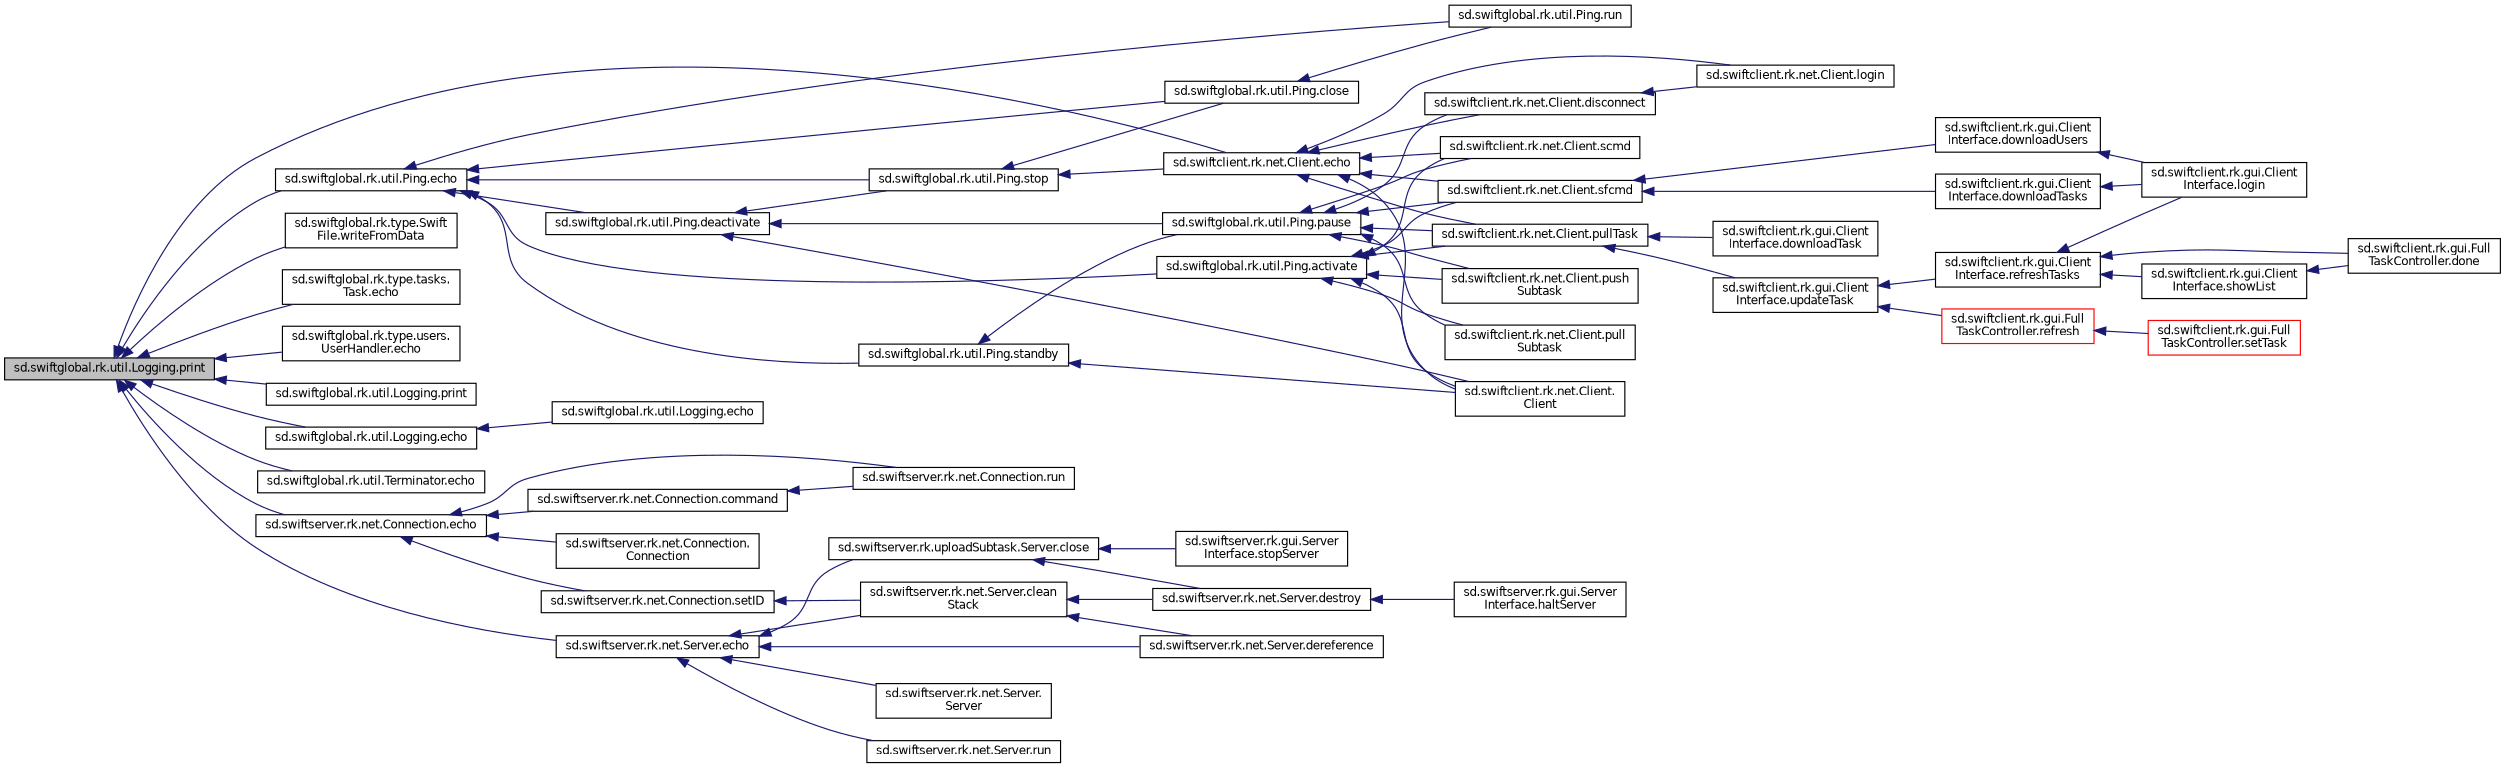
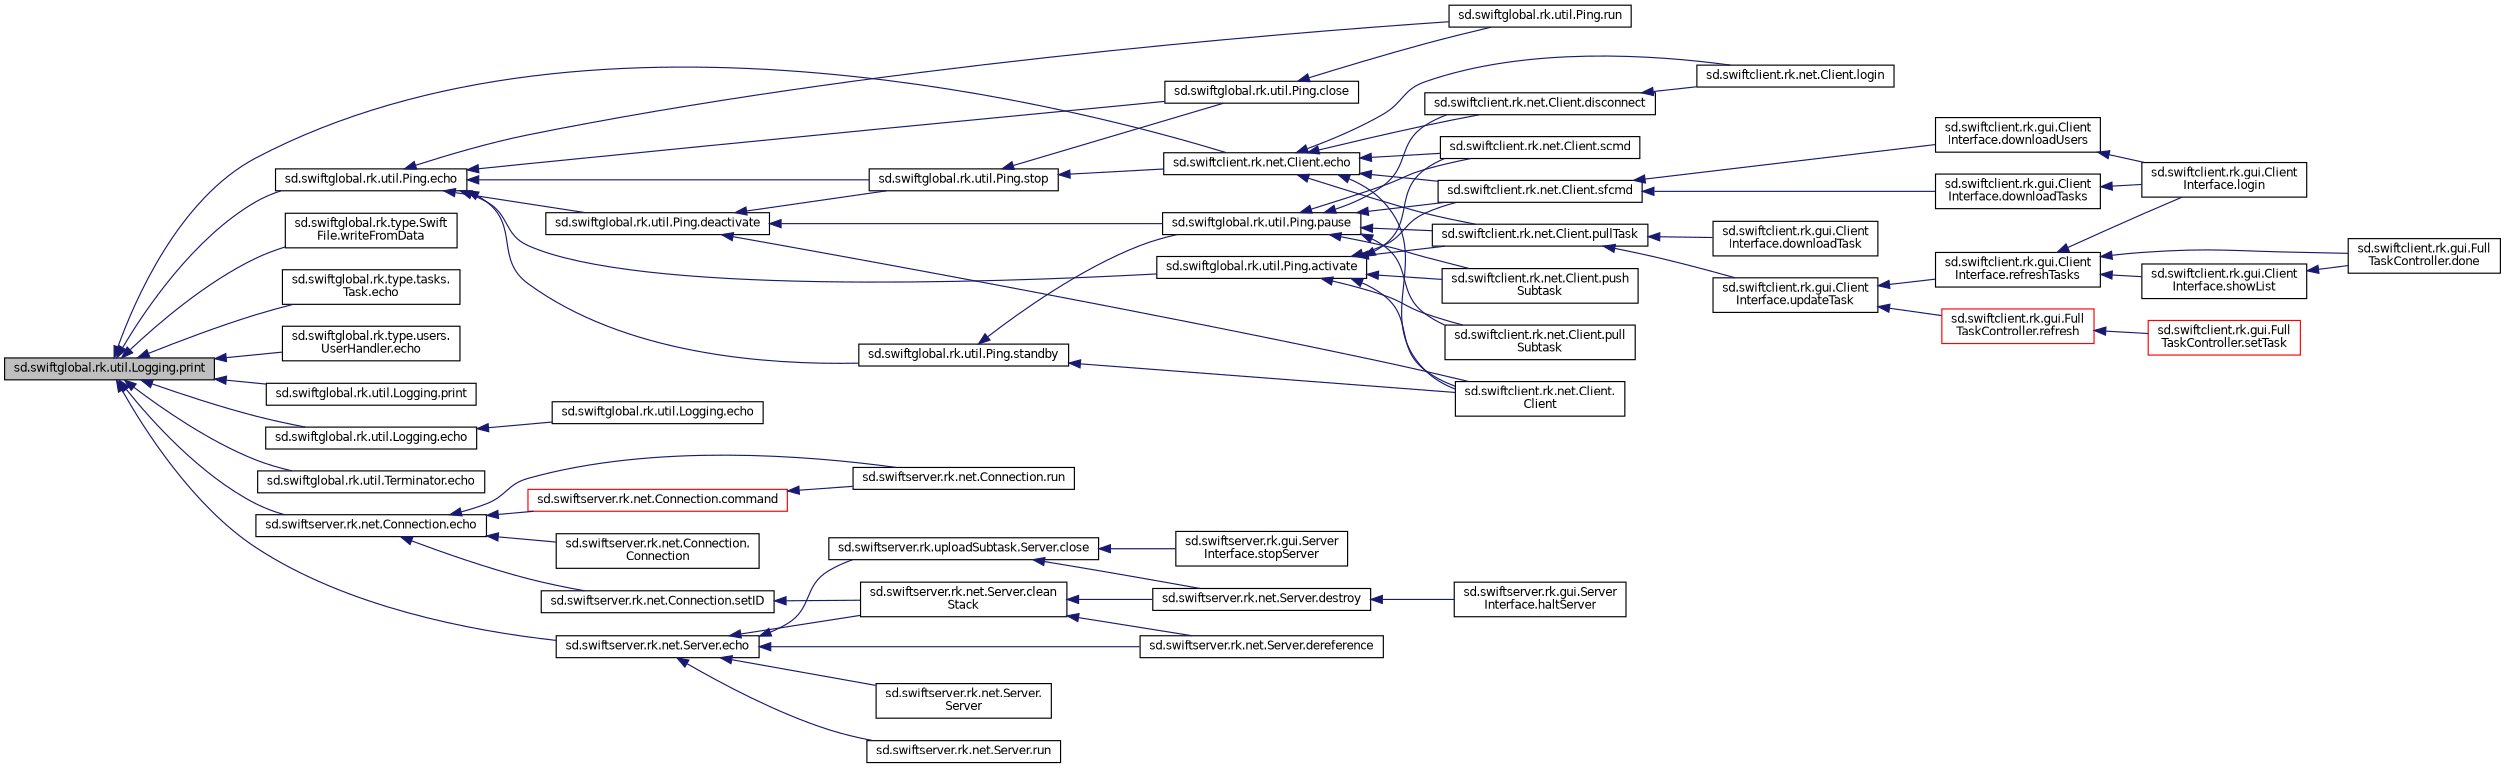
(658, 500) -> (658, 500)
